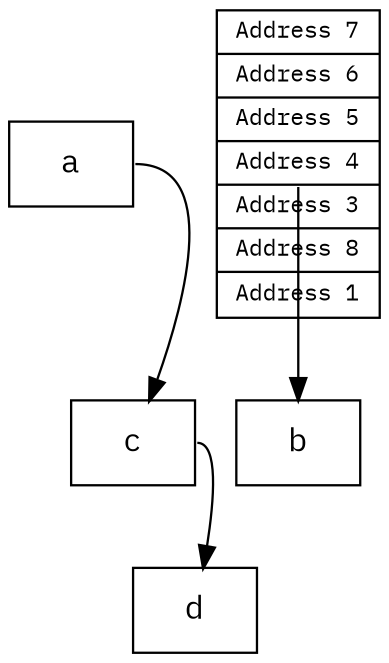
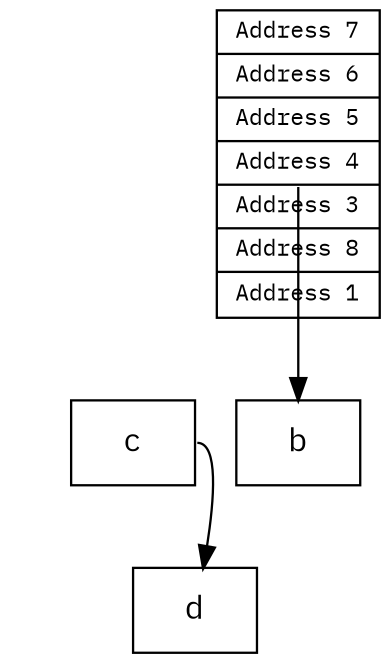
(71, 164) -> none
